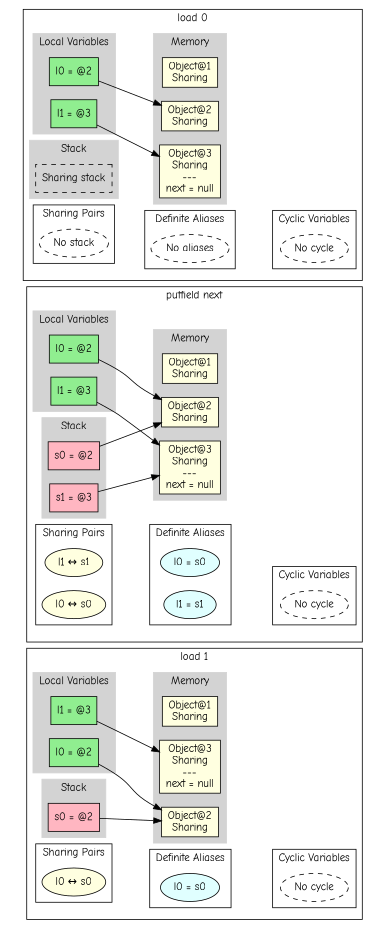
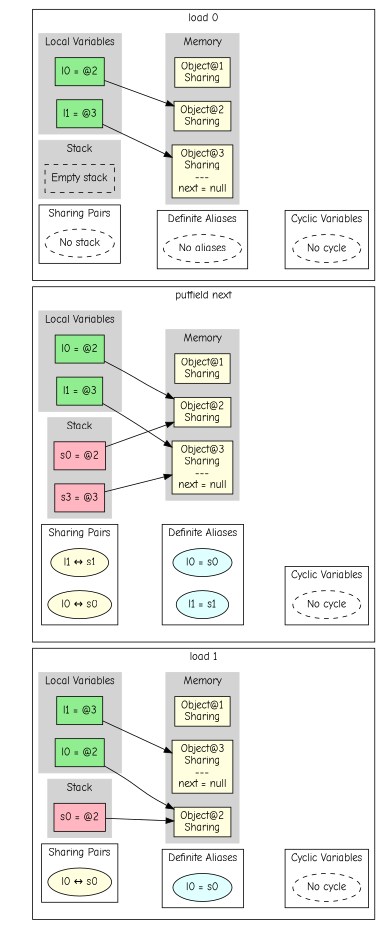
(74, 178) -> (80, 178)
(74, 498) -> (80, 498)
